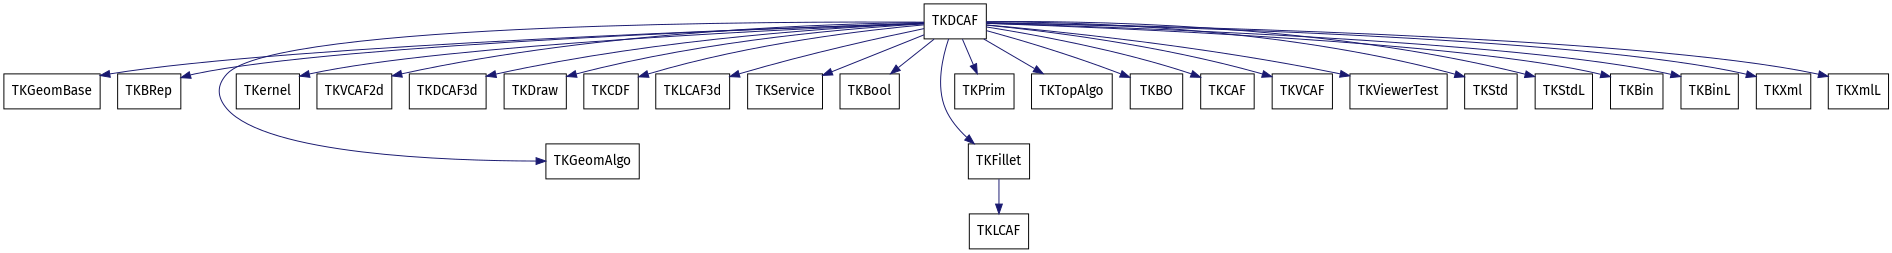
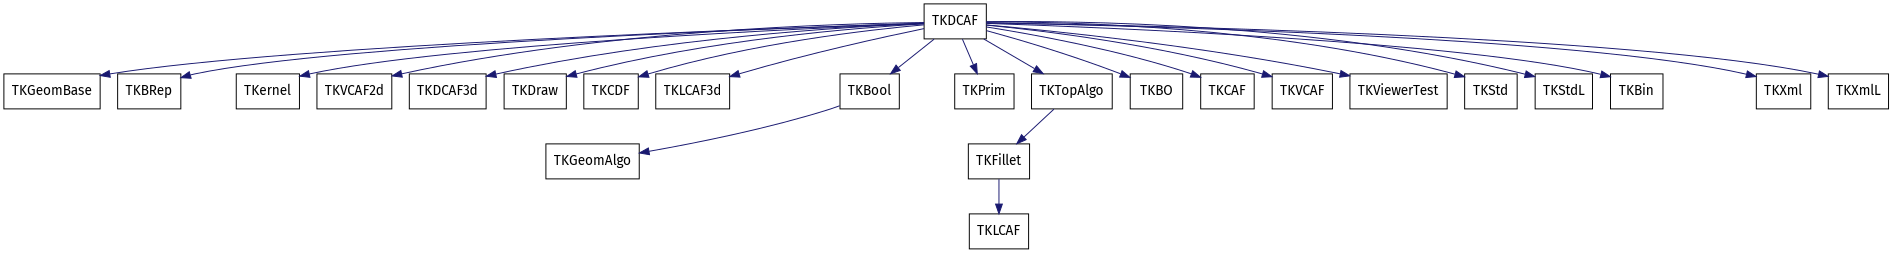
(395, 38) -> (745, 132)
(785, 91) -> none
(1710, 91) -> none
(941, 92) -> (1039, 123)
